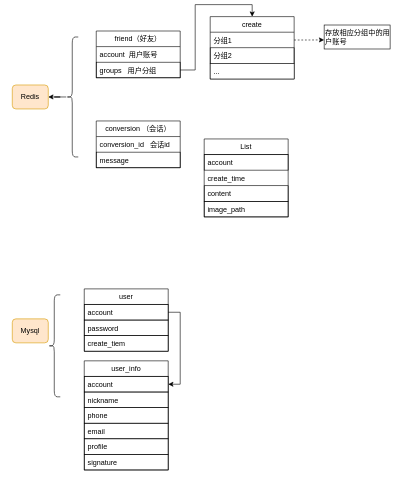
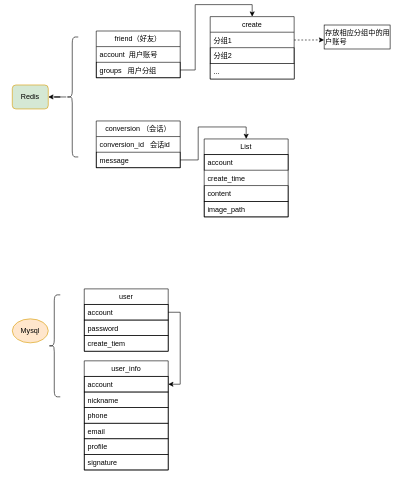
(30, 97) -> (30, 97)
none -> (198, 127)
(30, 331) -> (30, 331)
